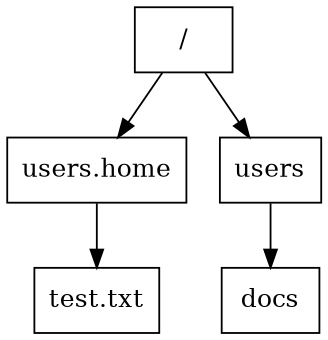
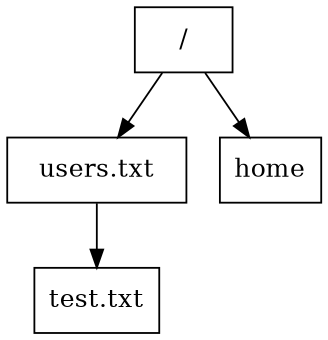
(97, 170) -> (97, 170)
(271, 170) -> (271, 170)
(271, 300) -> none
